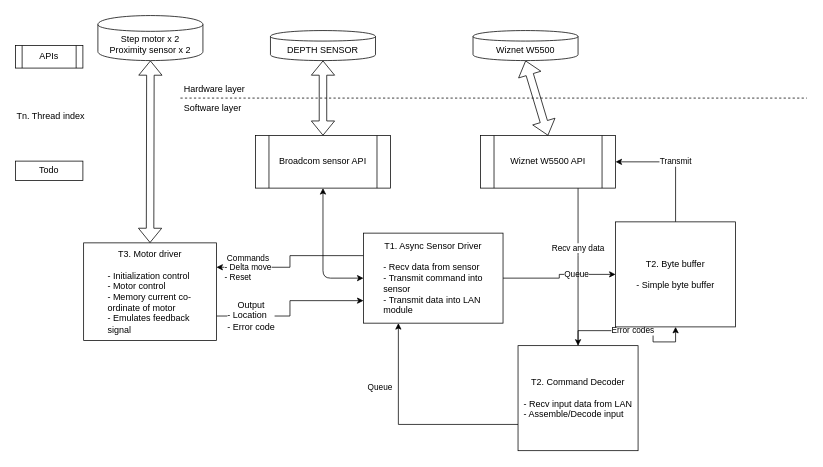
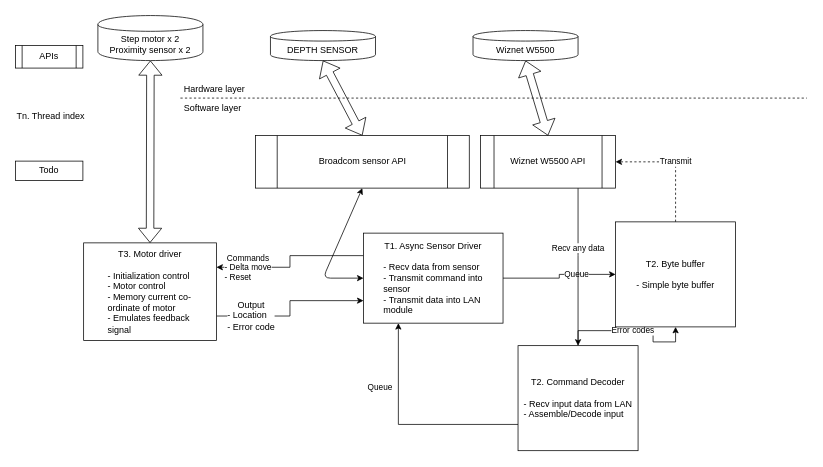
(323, 162) -> (362, 162)
(675, 194) -> (675, 194)
